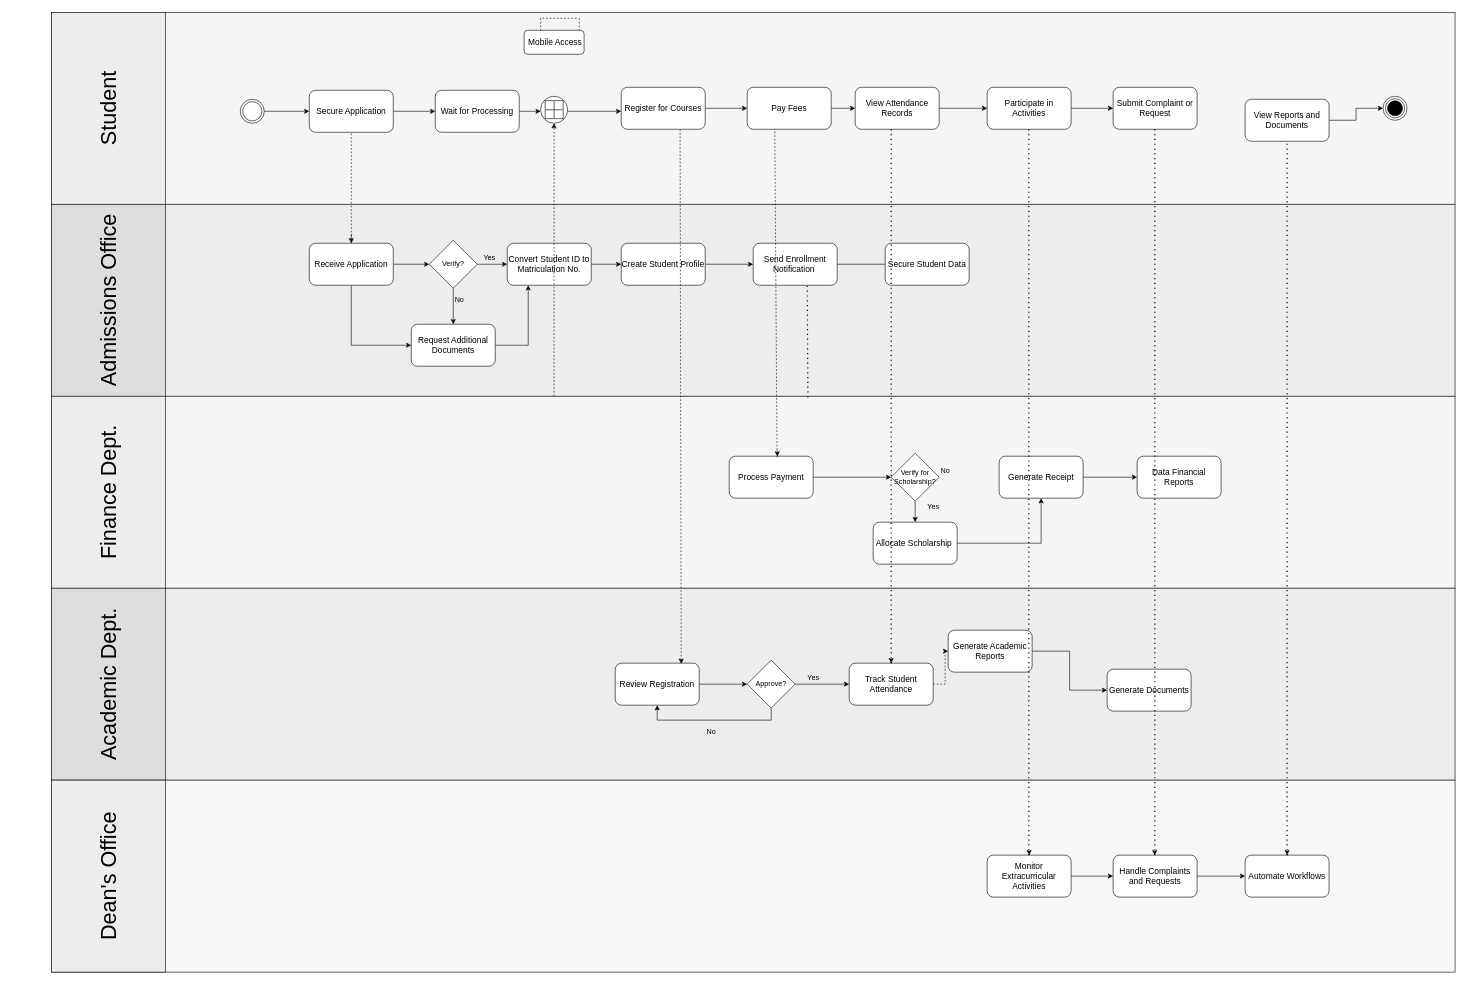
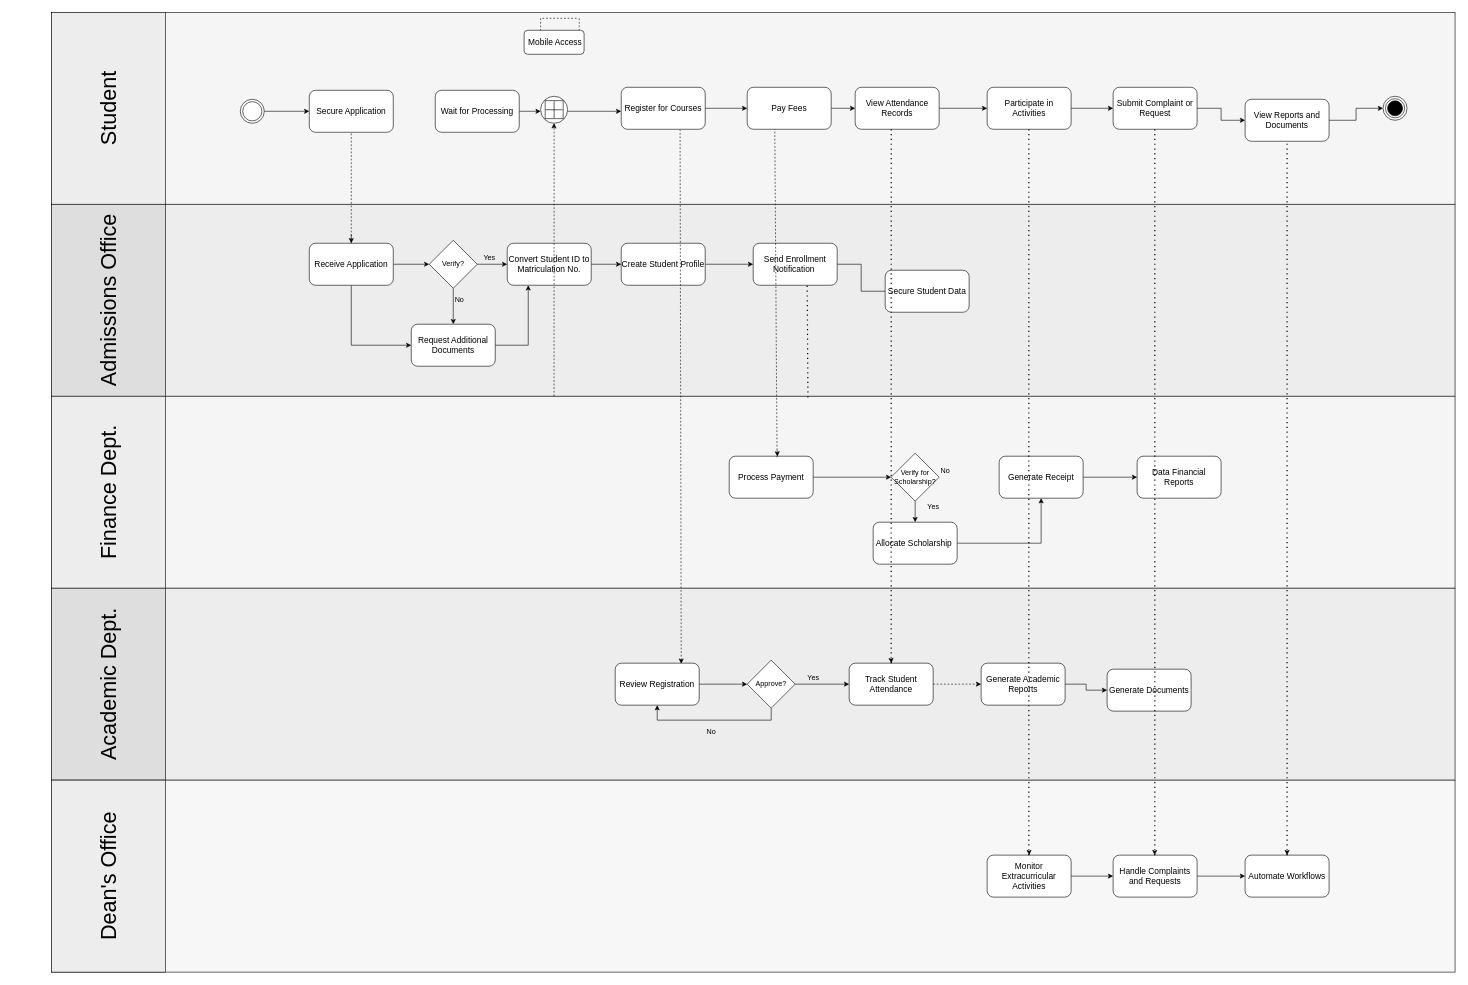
none -> (1220, 108)
(429, 111) -> none
(927, 264) -> (927, 291)
(990, 651) -> (1023, 684)
